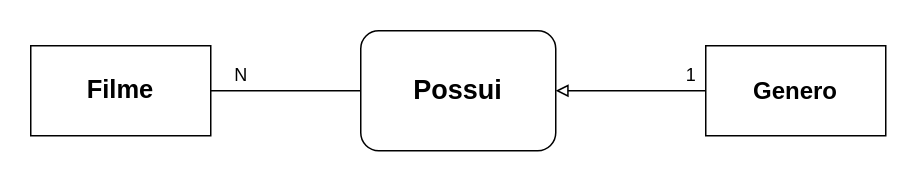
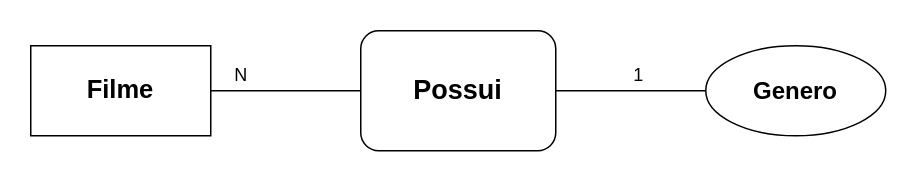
(691, 76) -> (638, 76)
(569, 91) -> (563, 91)
(796, 91) -> (796, 91)
